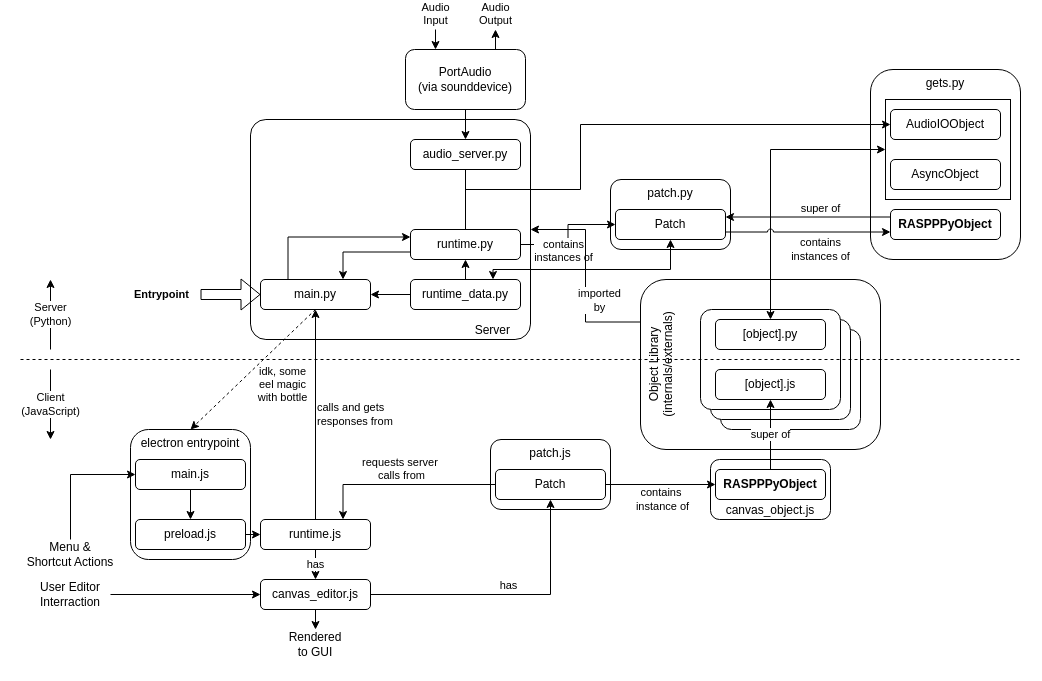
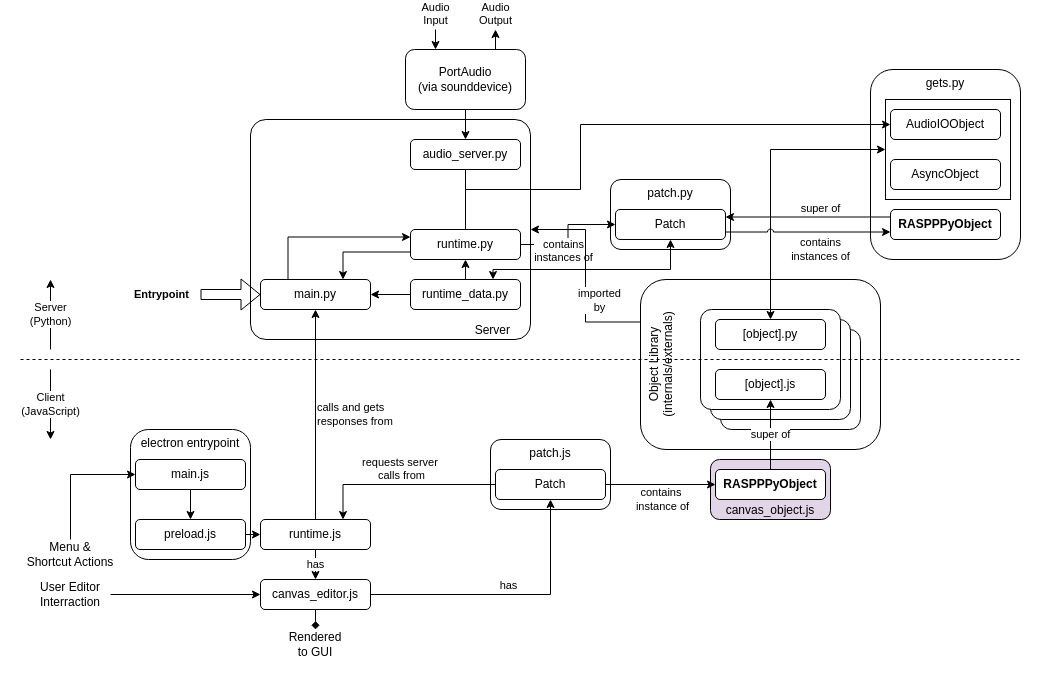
(255, 367) -> none
(771, 509) -> (771, 509)
(316, 621) -> (316, 620)
